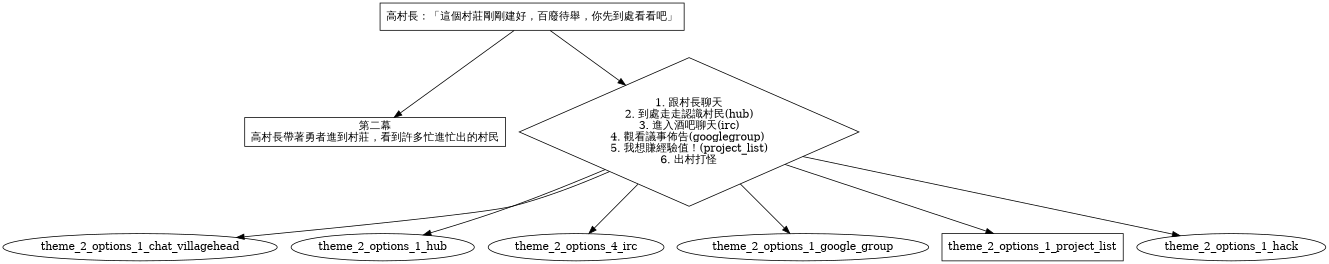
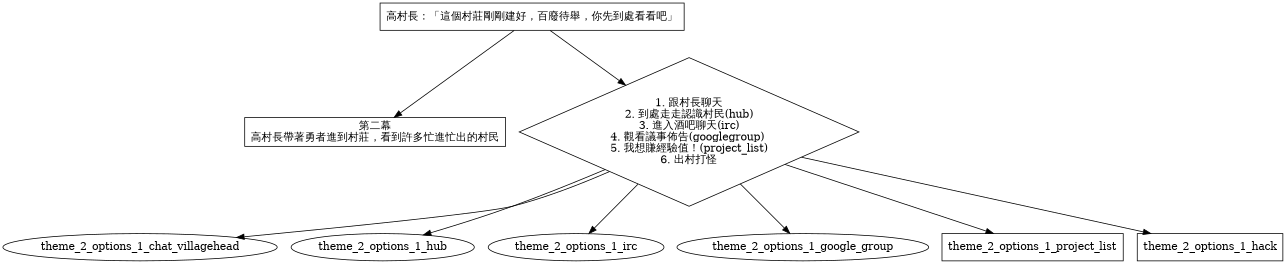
(576, 247) -> (576, 247)
(1231, 247) -> (1210, 247)
